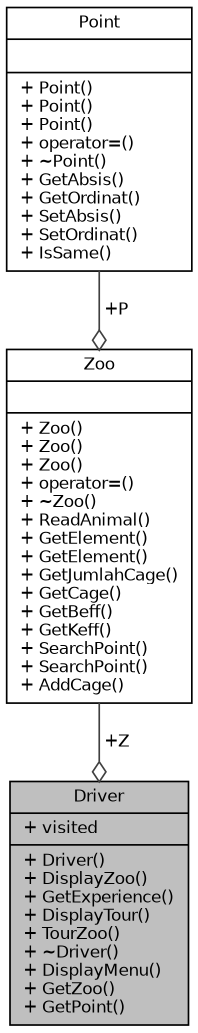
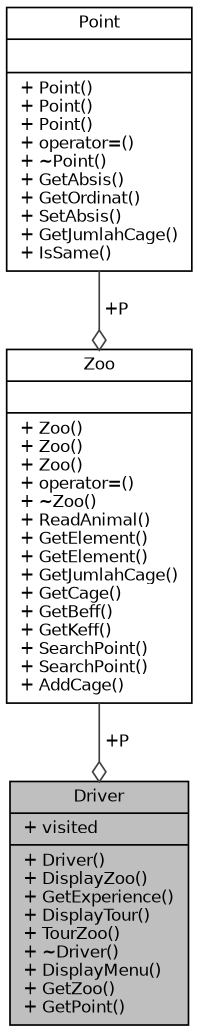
(79, 235) -> (99, 235)
(115, 742) -> (115, 742)
